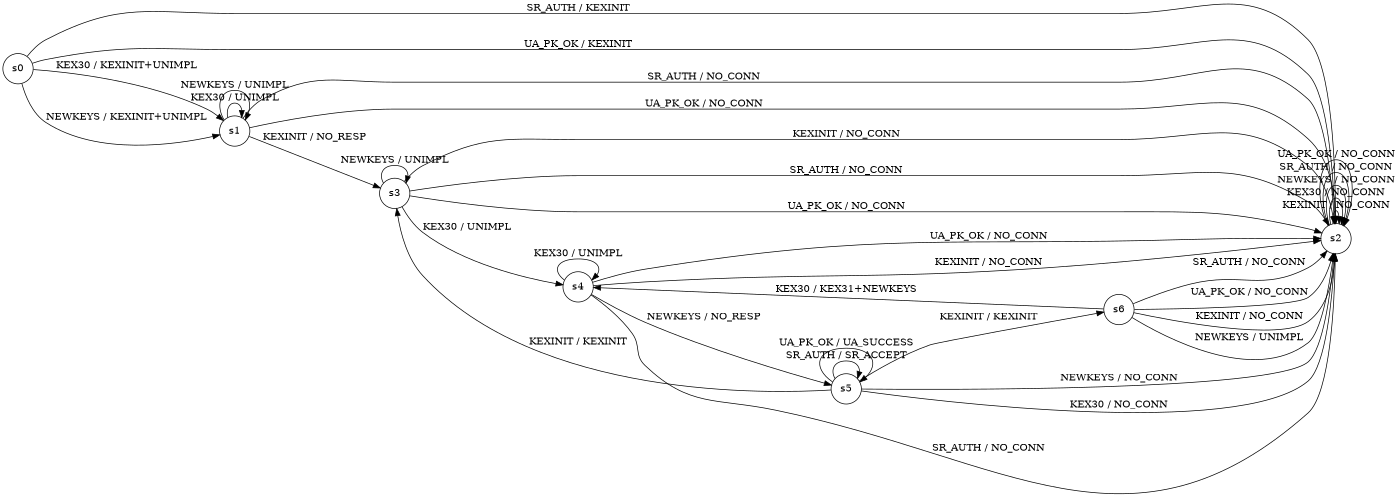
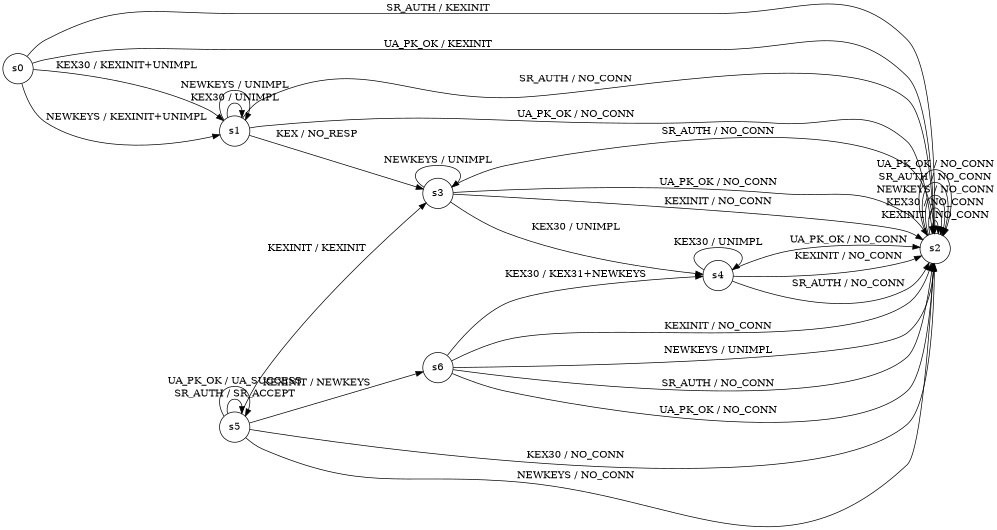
(315, 137) -> (317, 134)
(989, 317) -> (317, 383)
(705, 346) -> none
